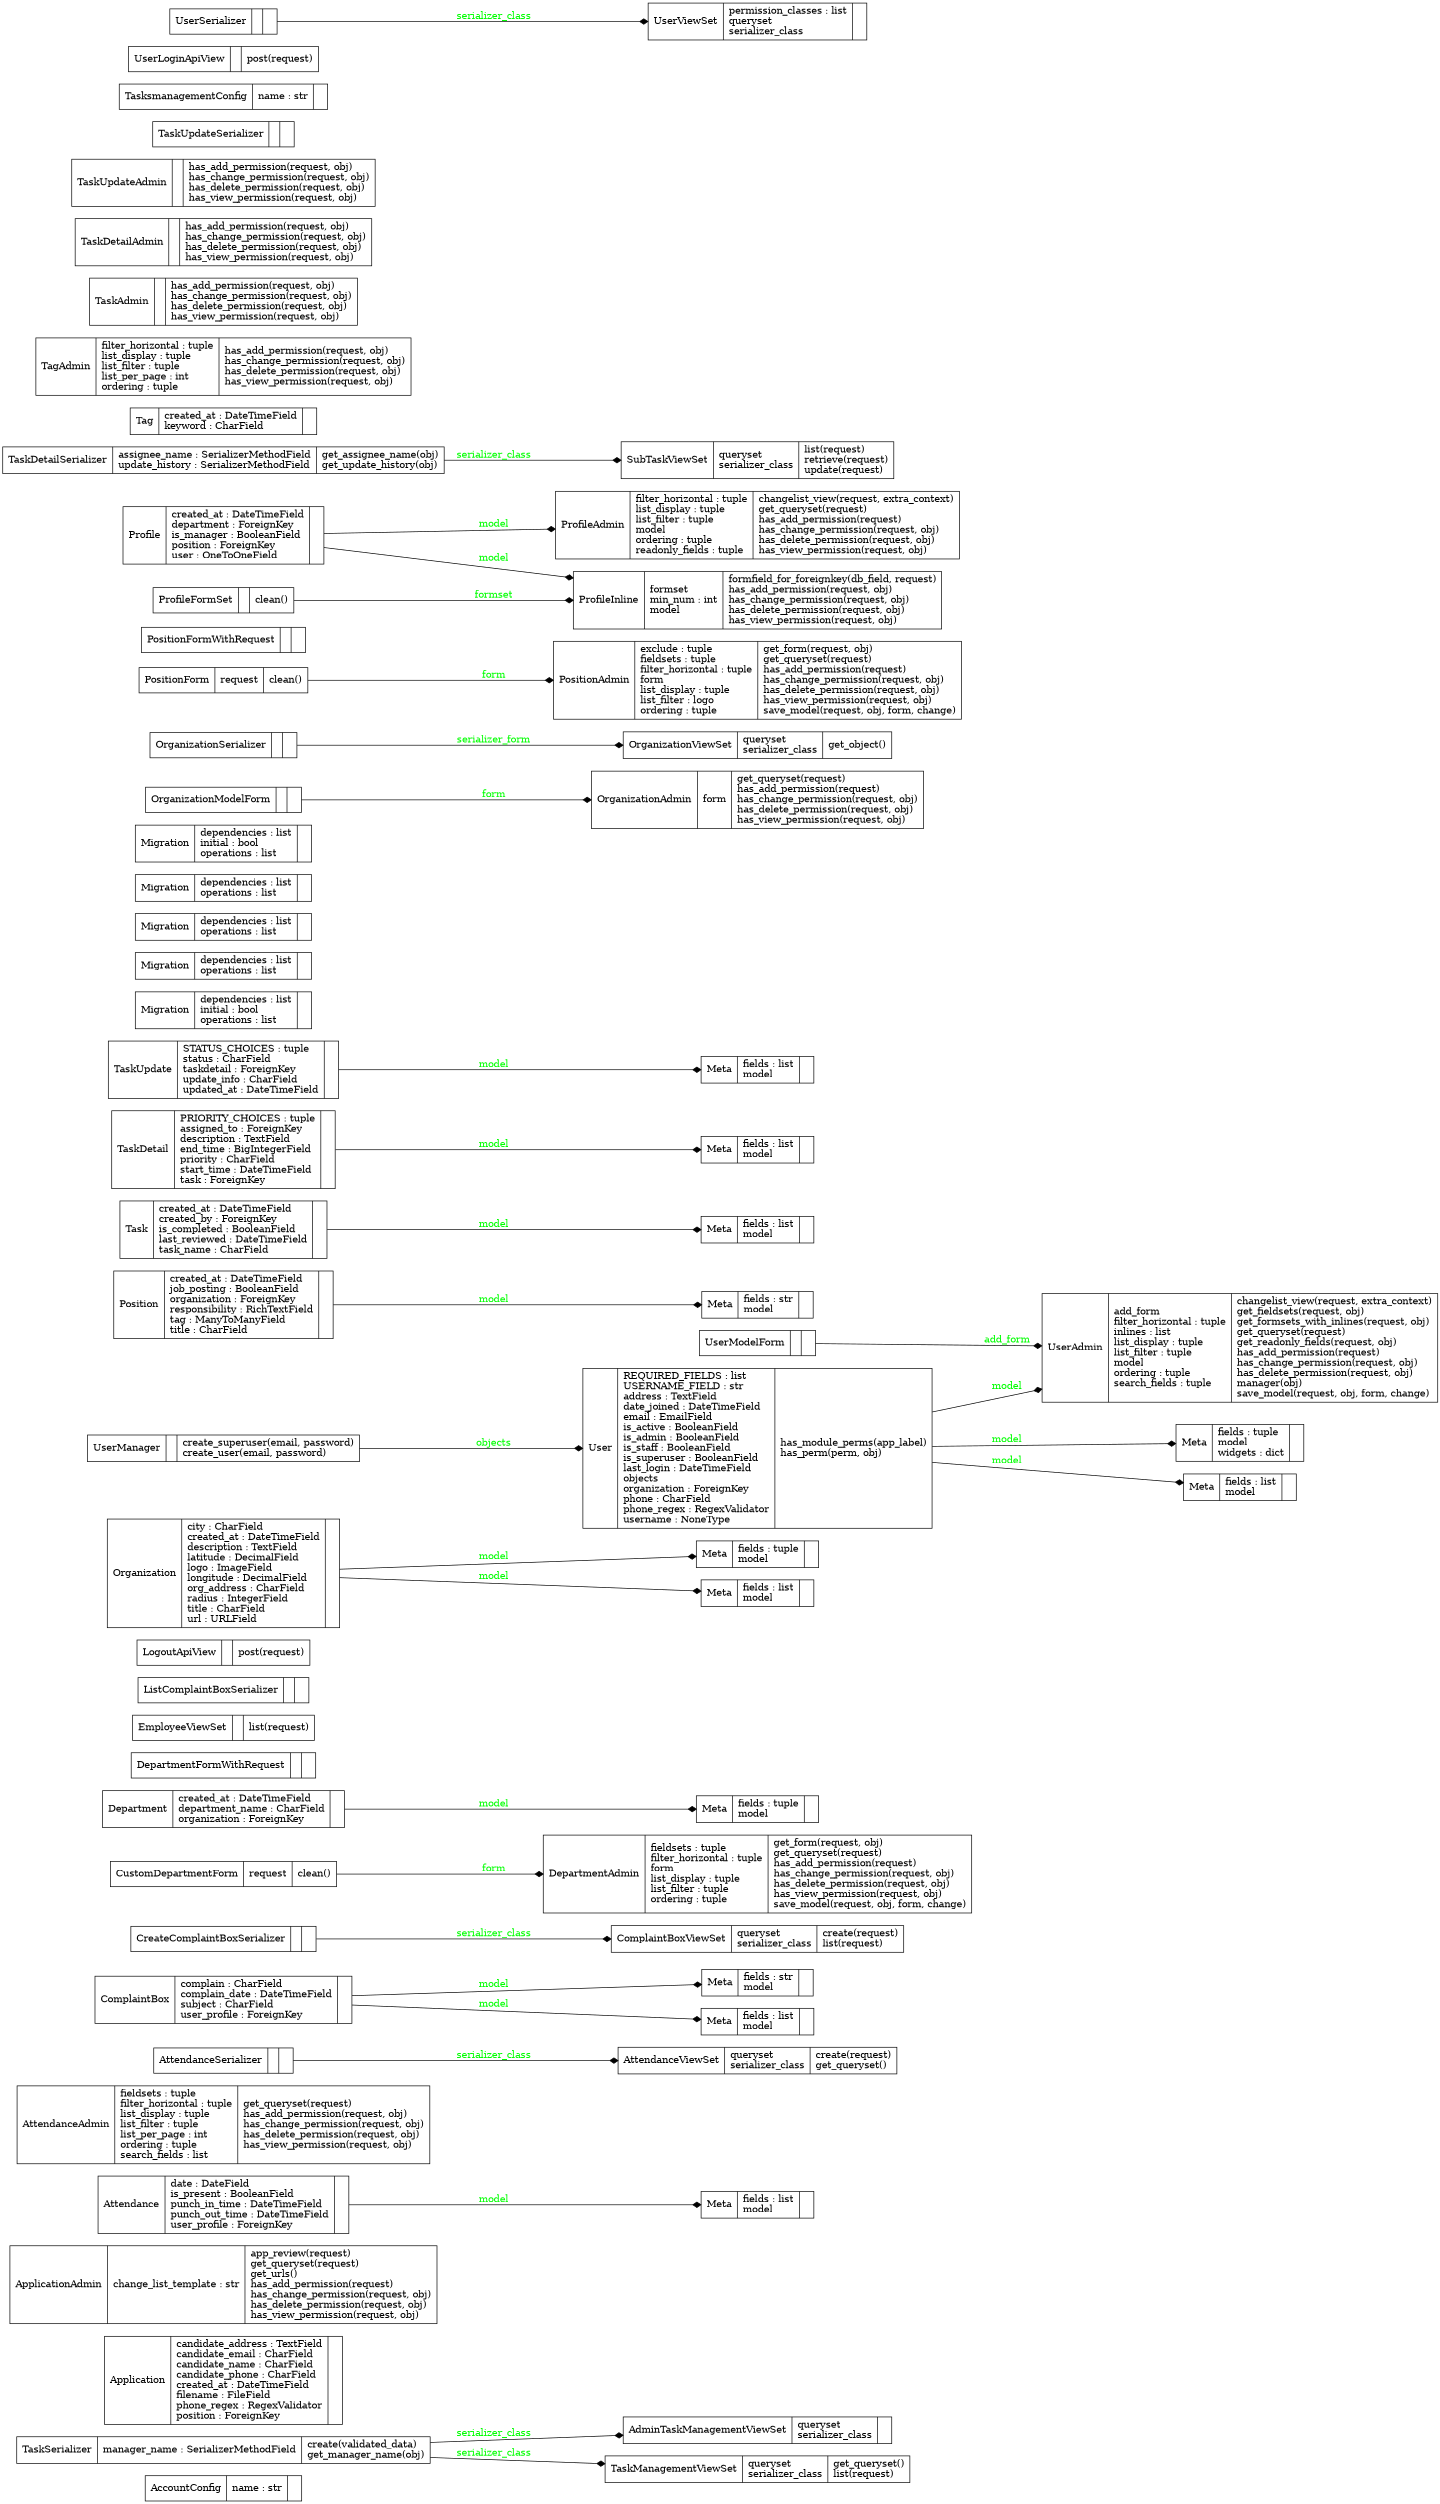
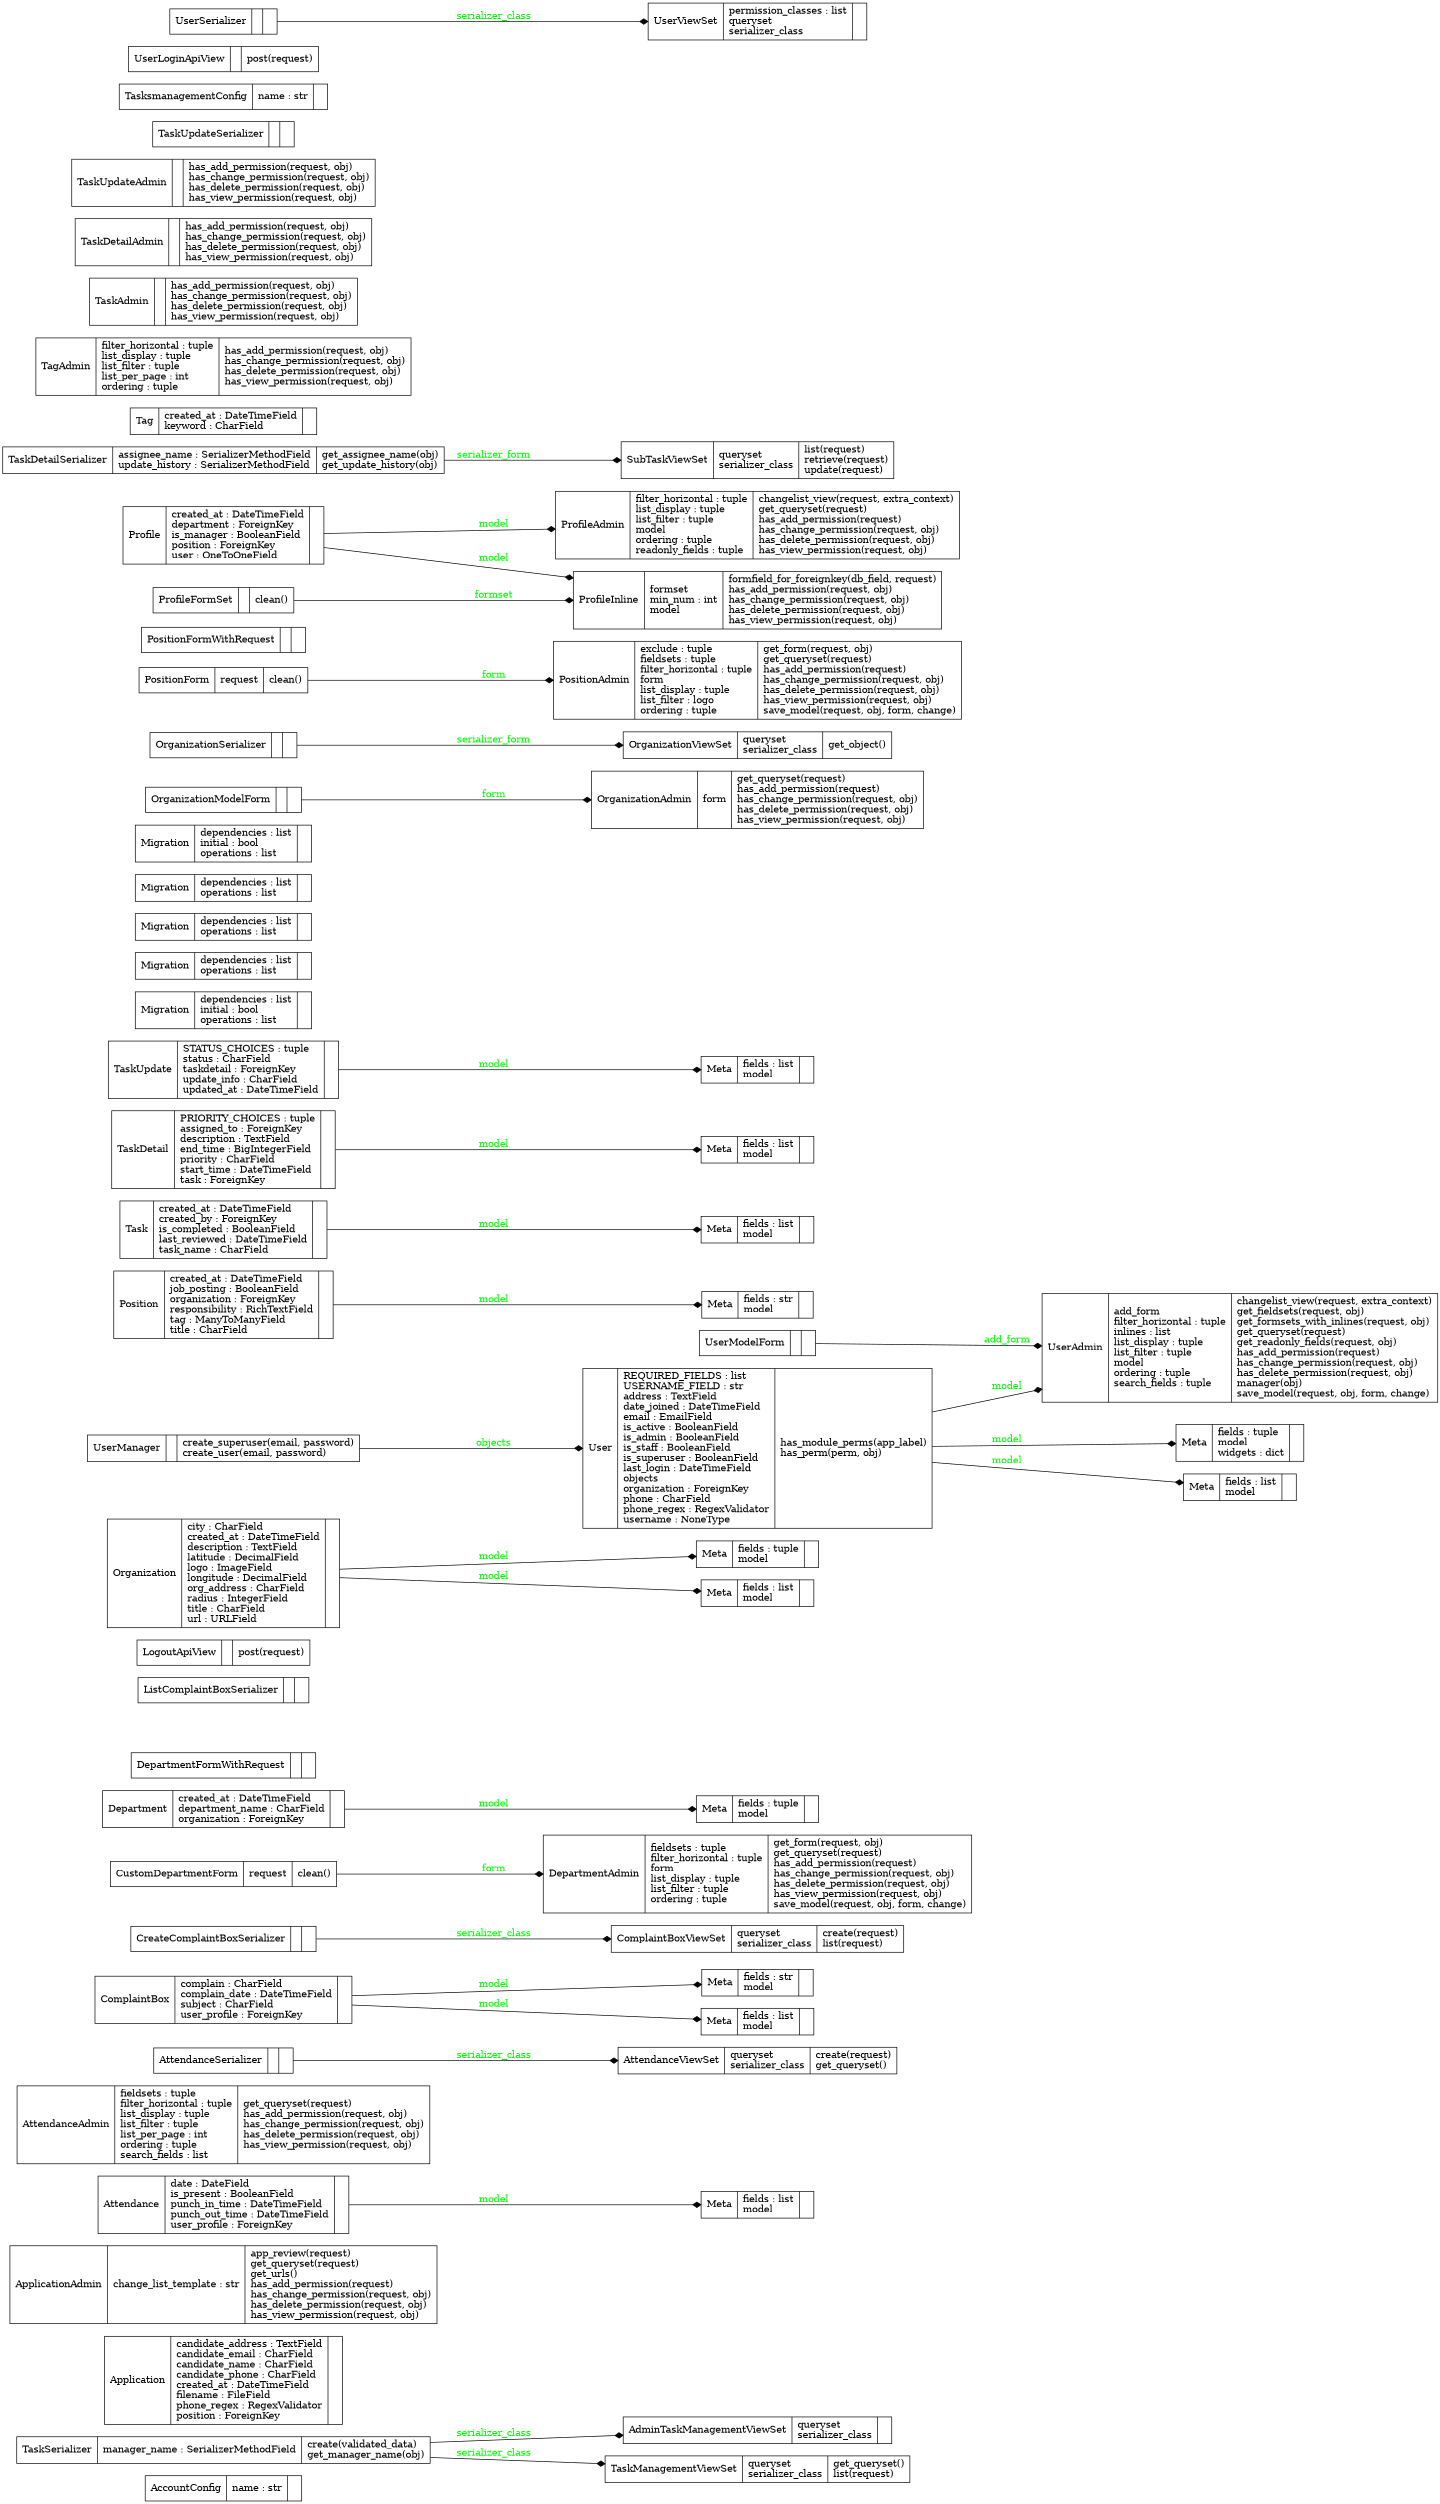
(494, 455) -> (494, 455)
(223, 1728) -> none
